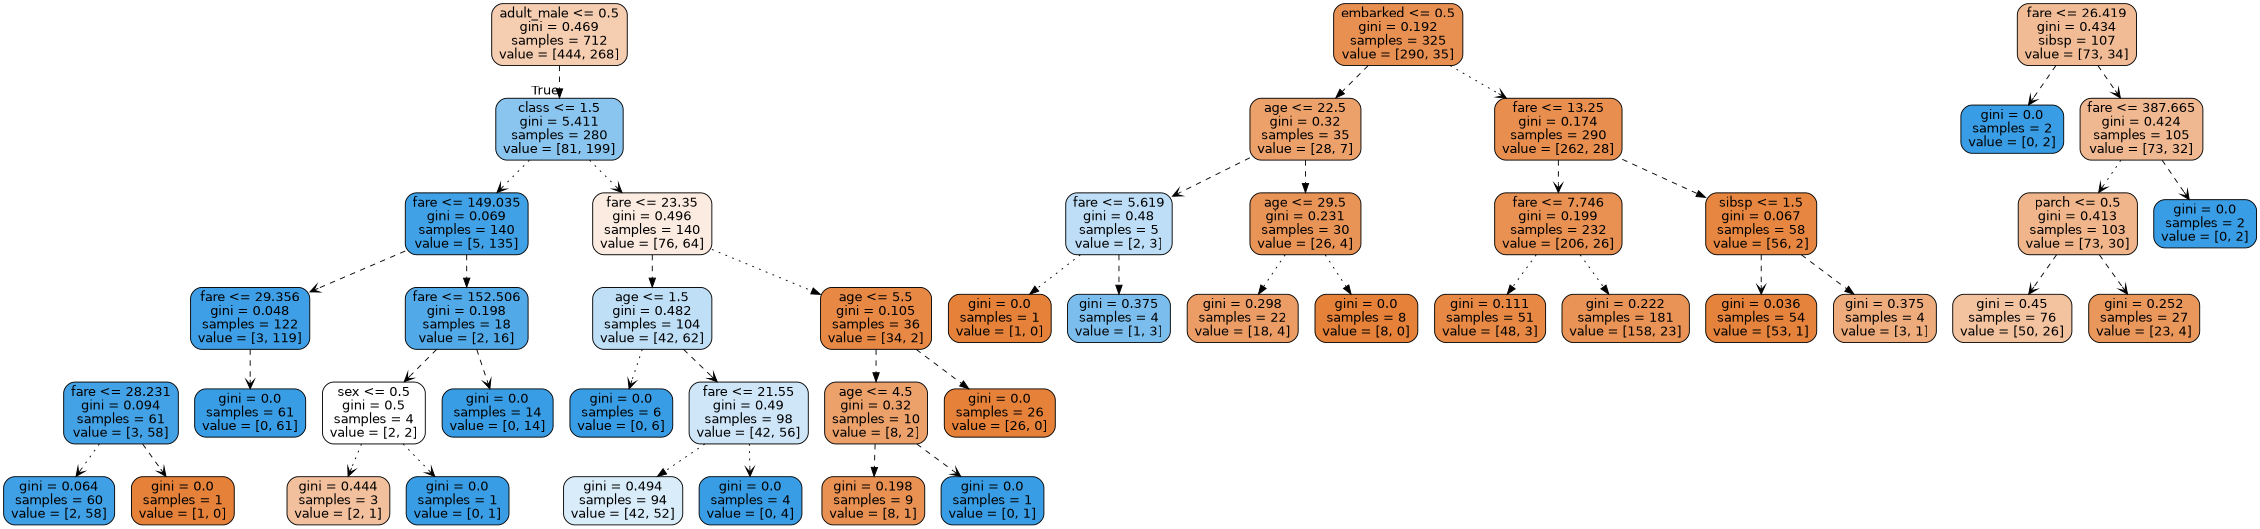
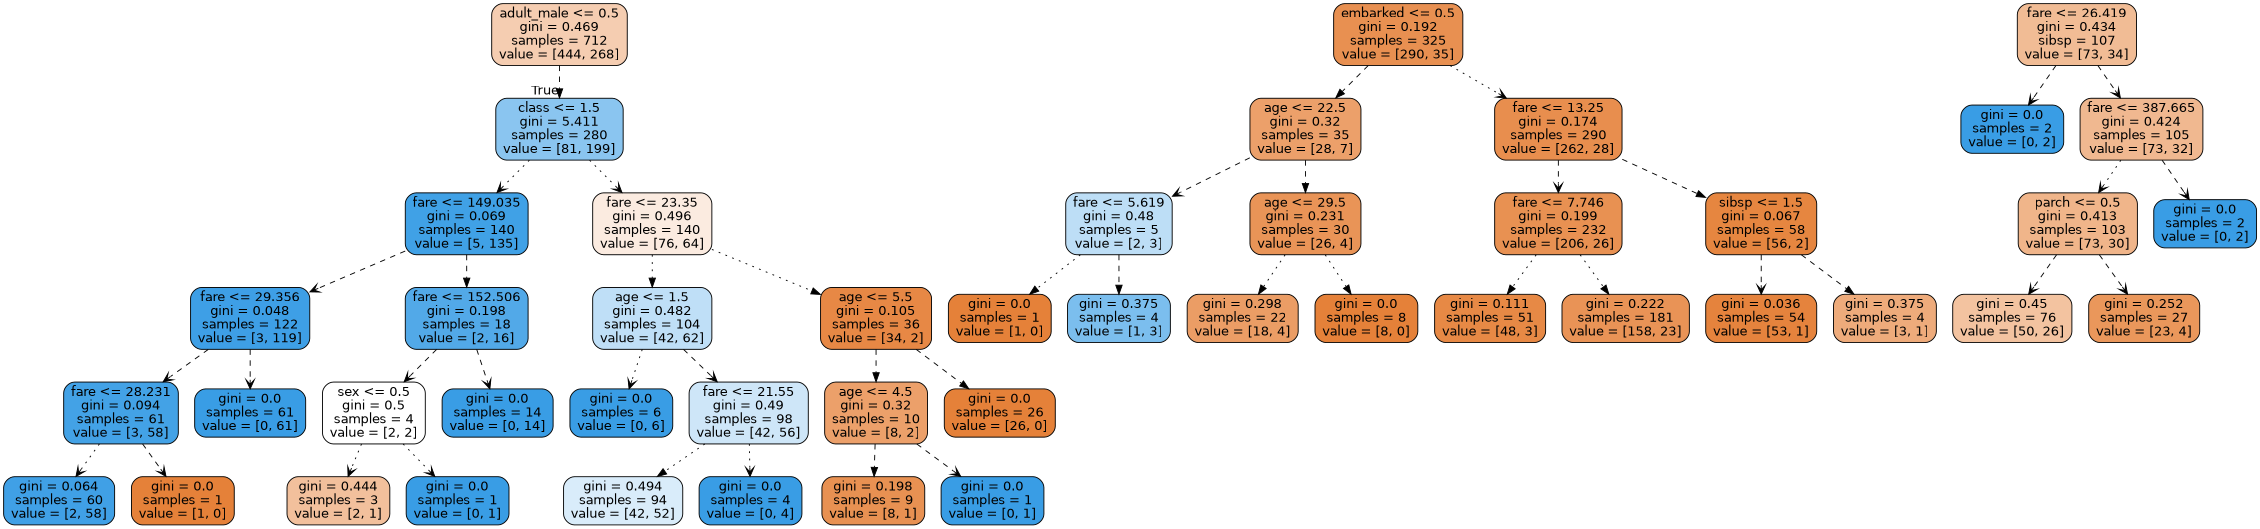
(652, 266) -> (652, 266)
none -> (189, 363)
